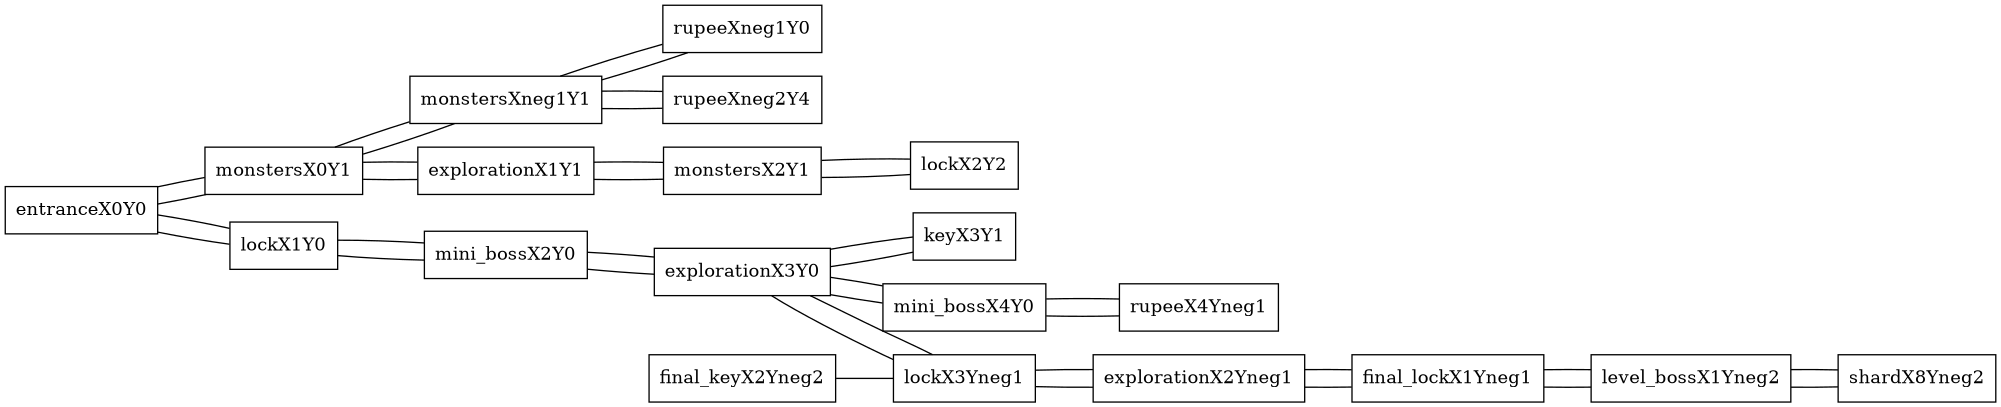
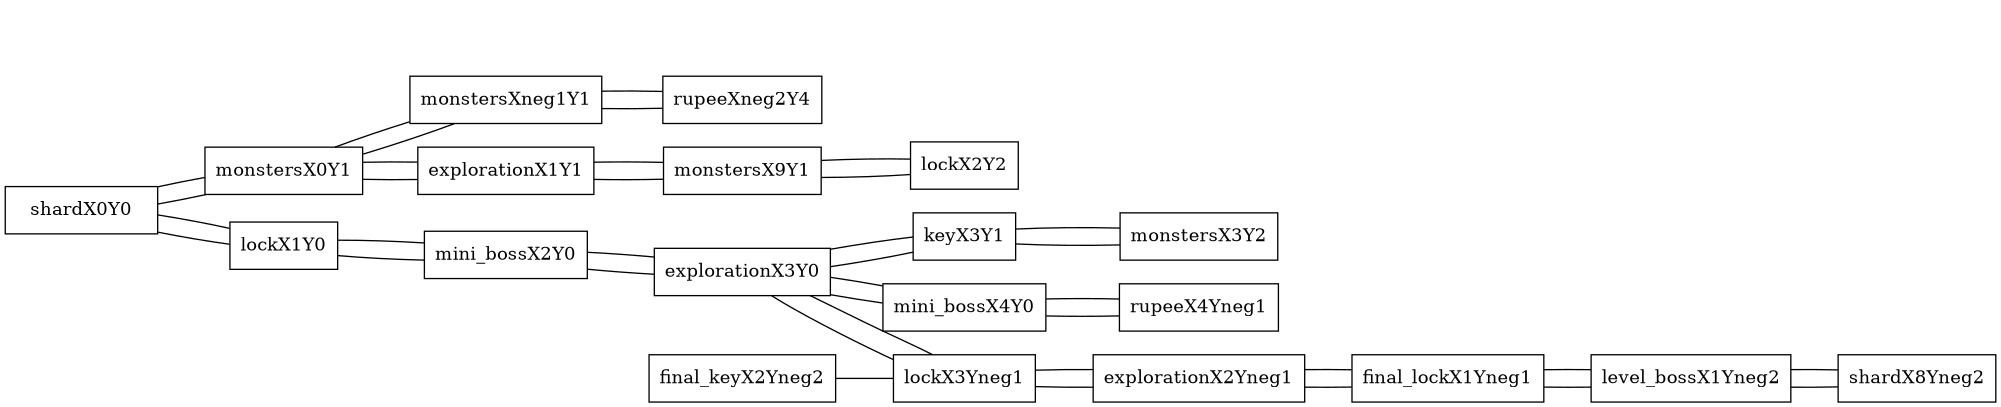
(742, 29) -> none
(742, 171) -> (742, 171)
(81, 210) -> (81, 210)
none -> (1199, 236)
